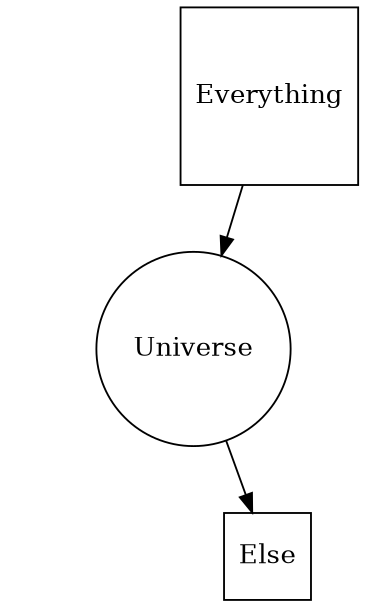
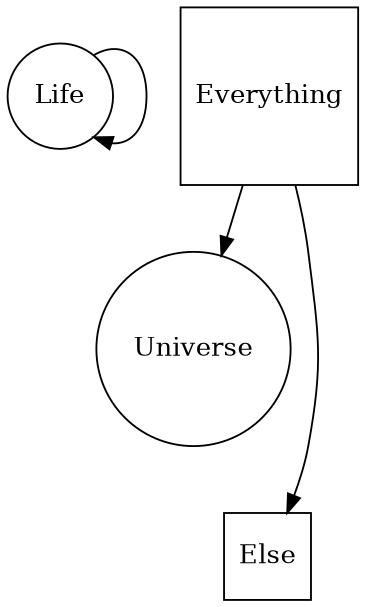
none -> (60, 96)
(236, 468) -> (318, 341)
